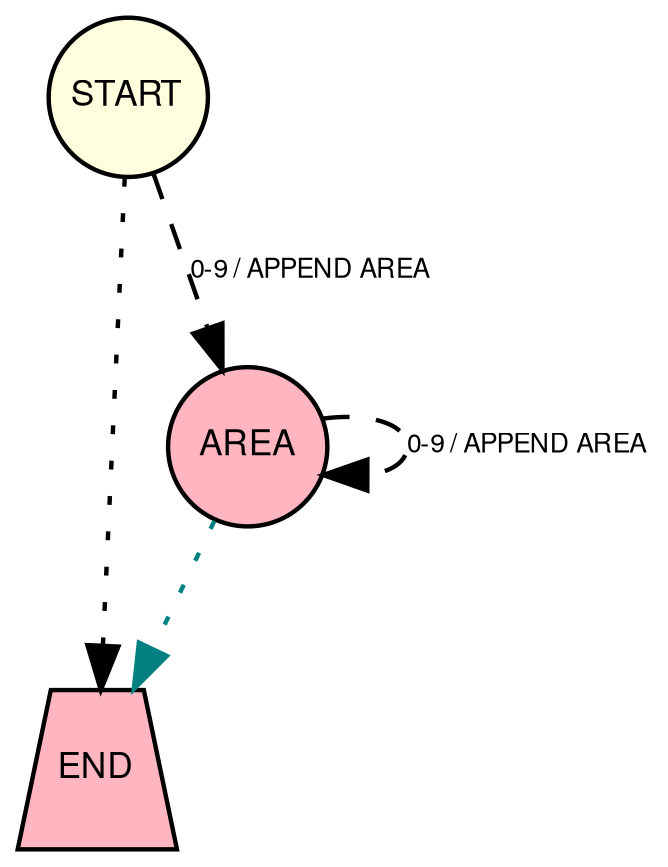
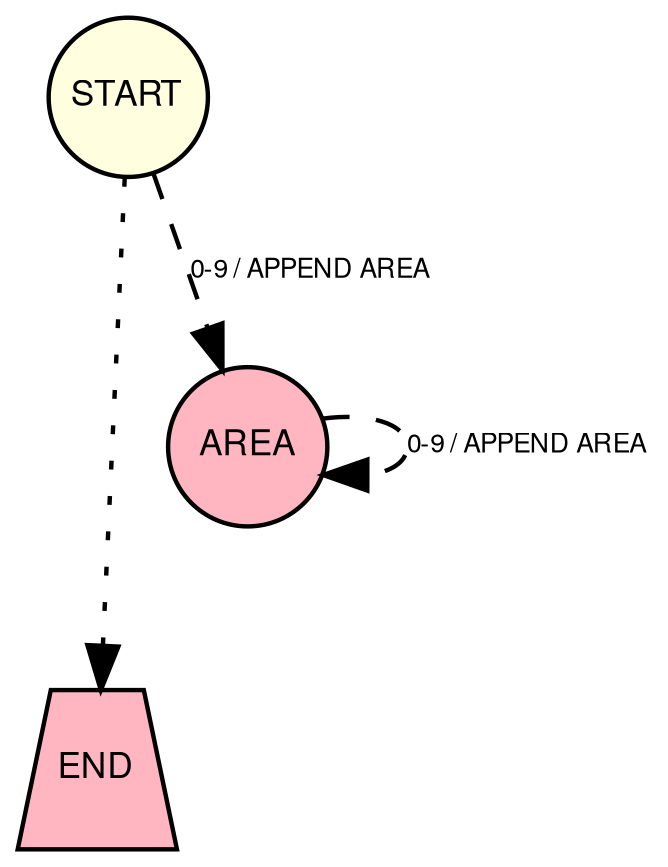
(184, 585) -> none
